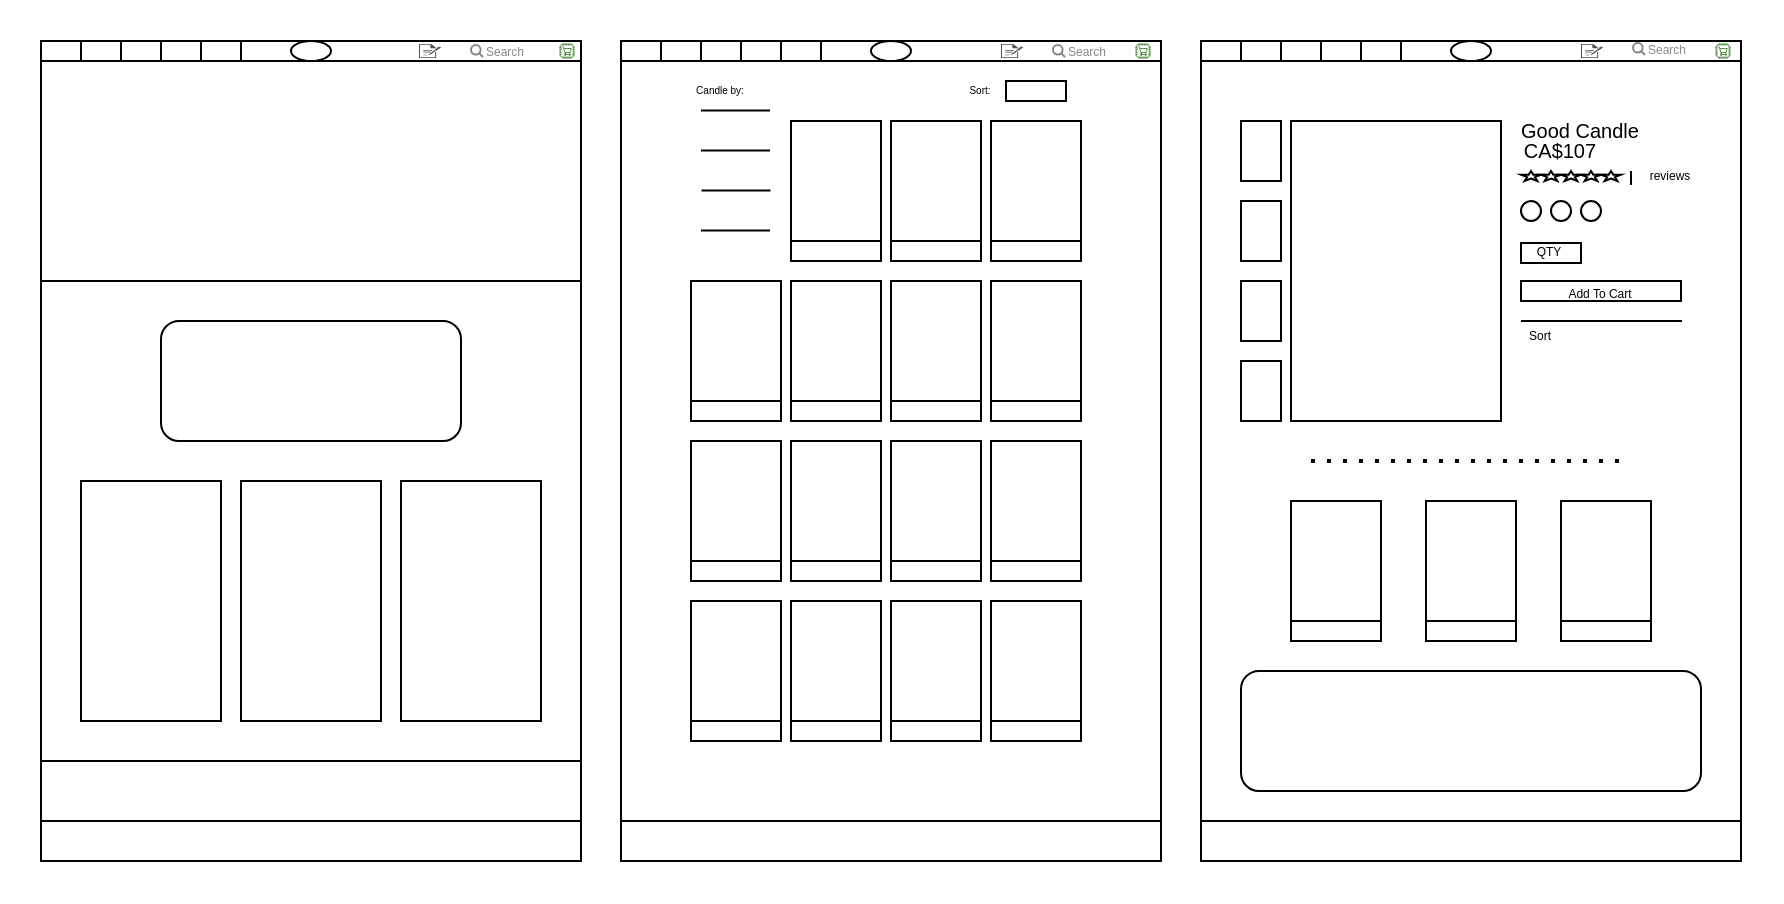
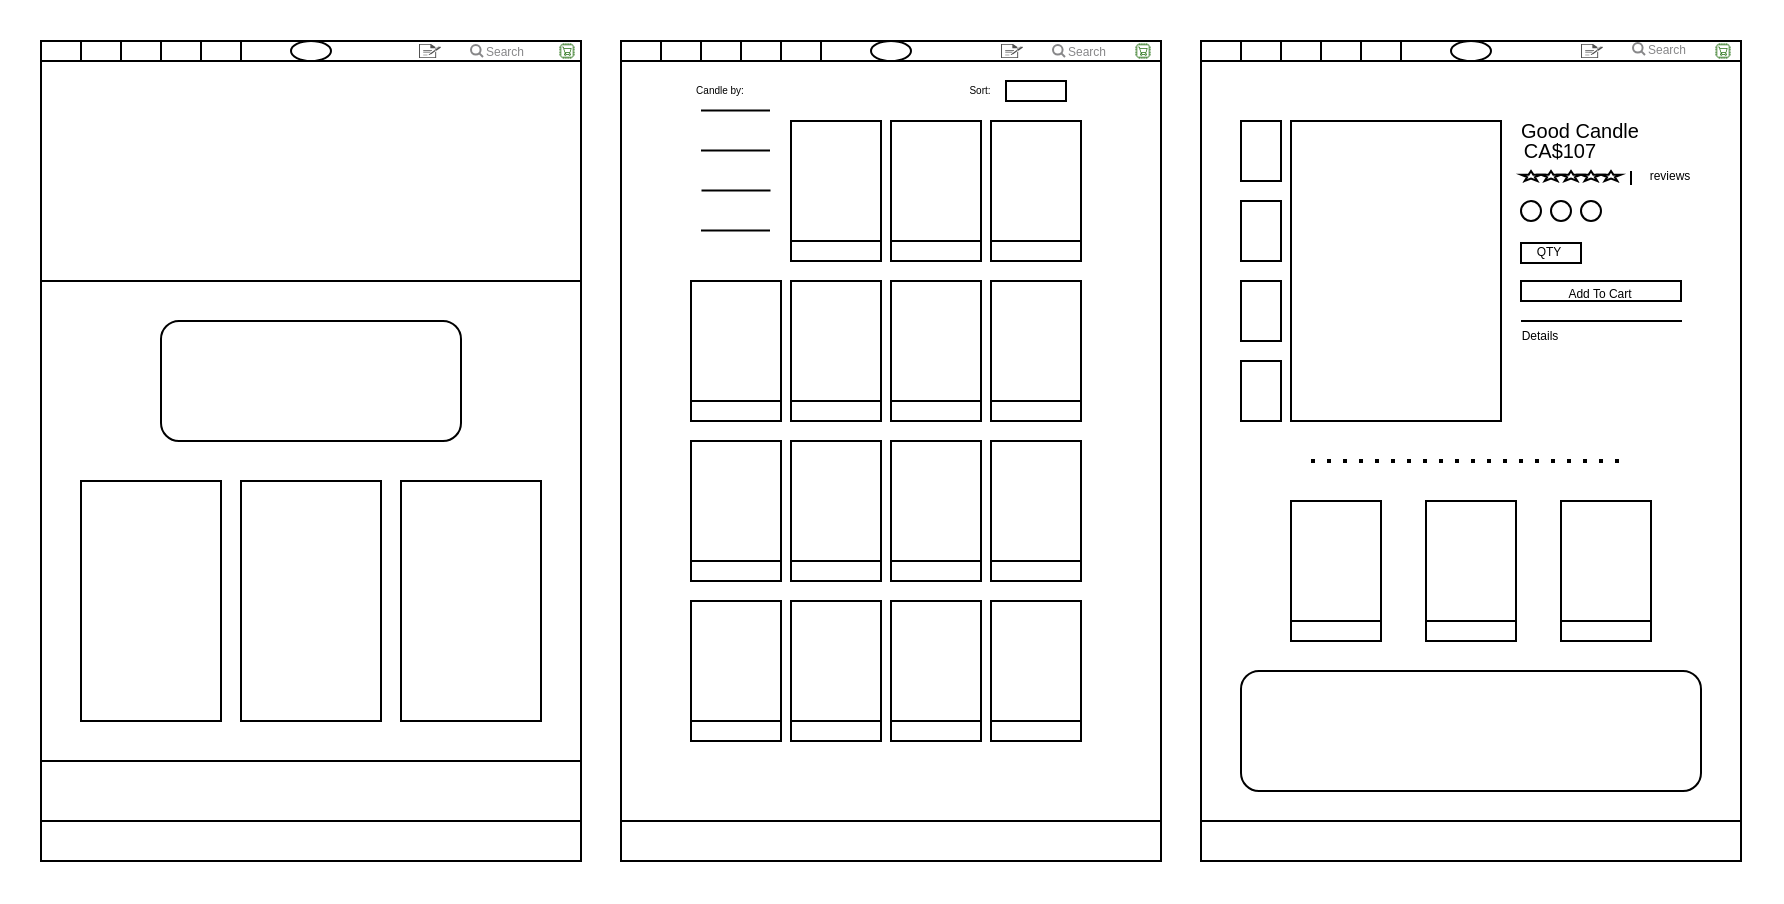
(1541, 333) -> (1541, 333)
